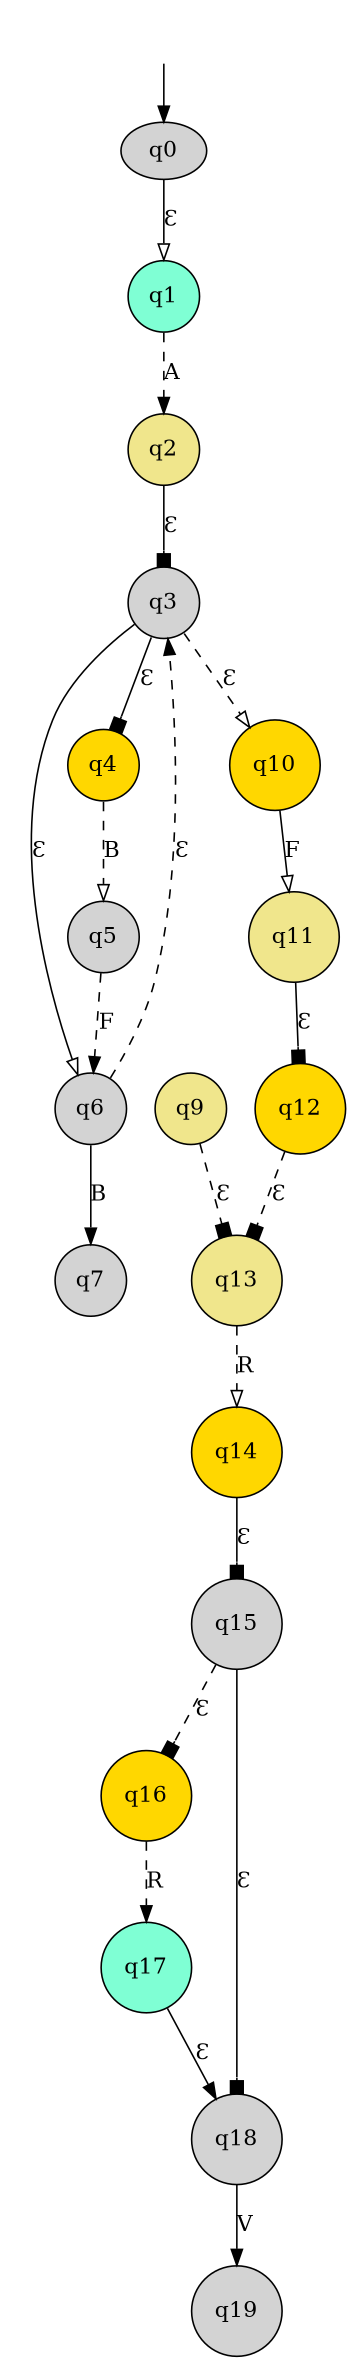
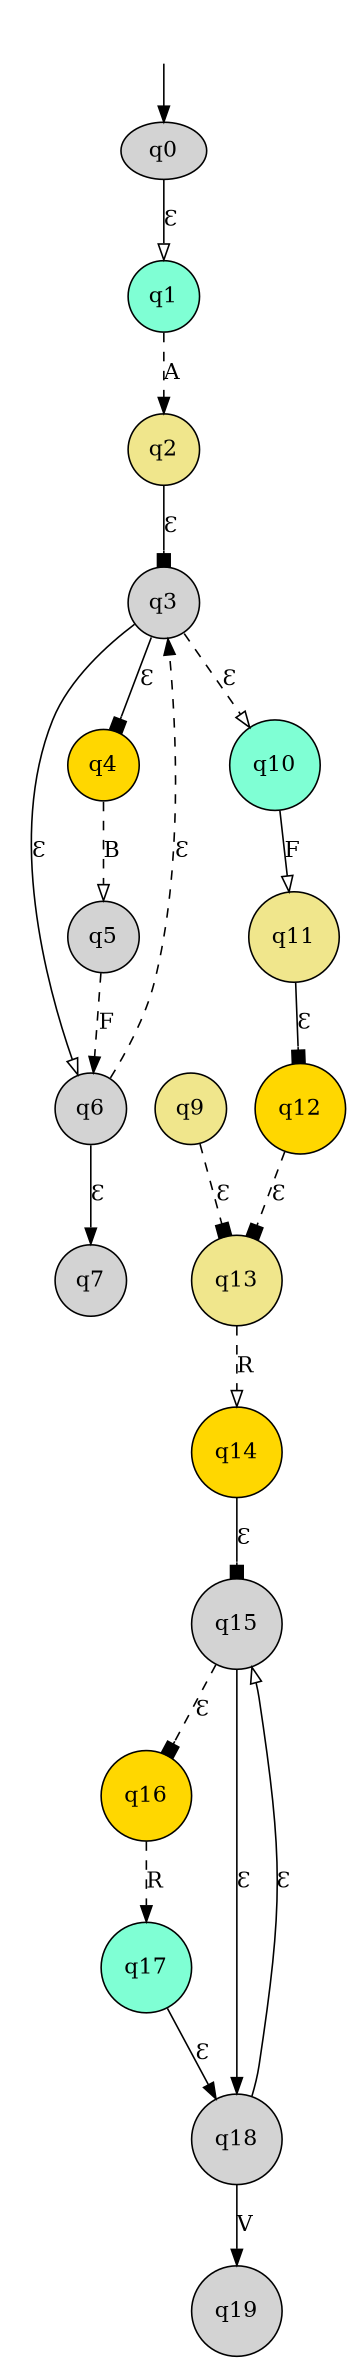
(275, 765) -> (275, 765)
(99, 1195) -> (99, 1195)
(237, 1873) -> (237, 1873)
none -> (277, 1890)
